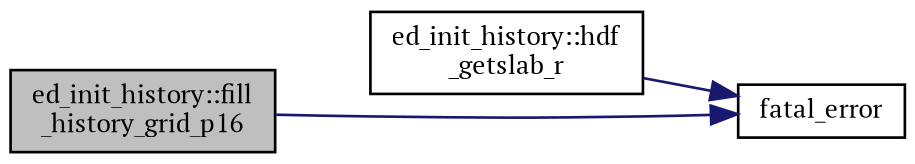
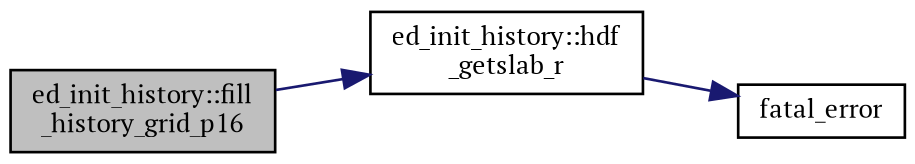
(494, 118) -> (310, 84)
